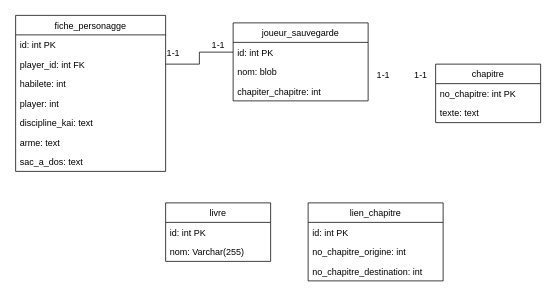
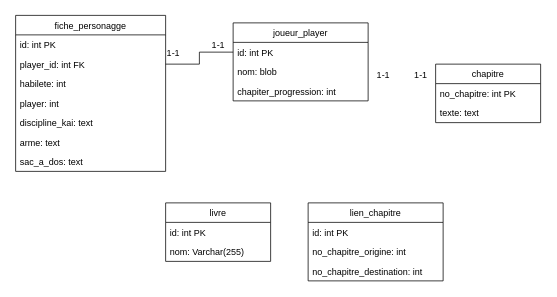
(300, 33) -> (300, 33)
(287, 92) -> (294, 92)
